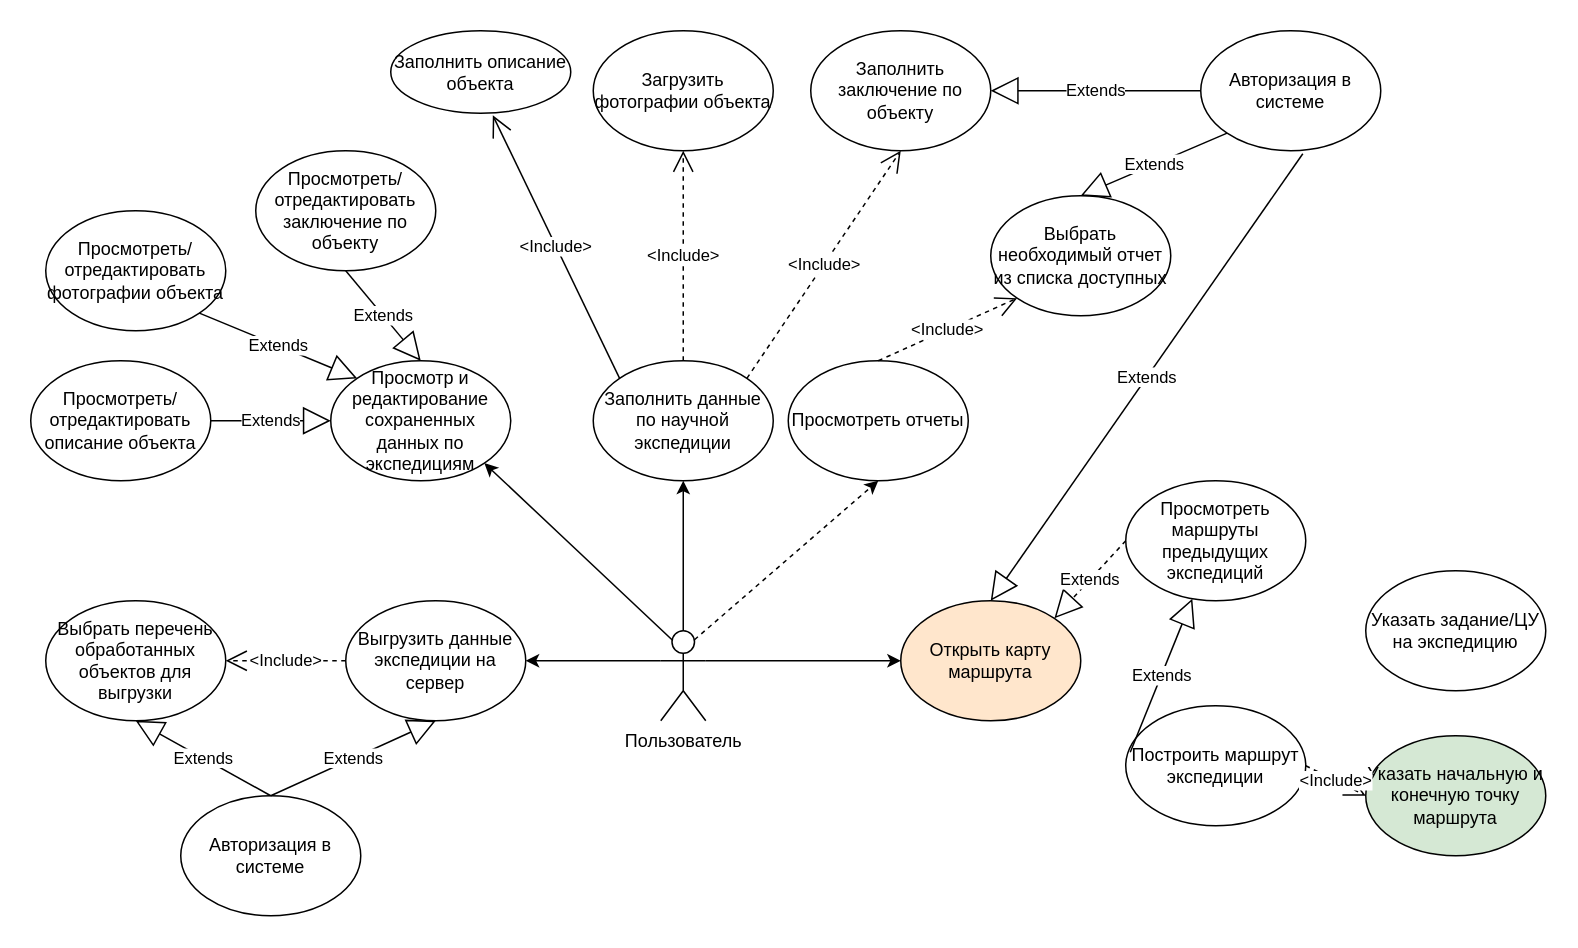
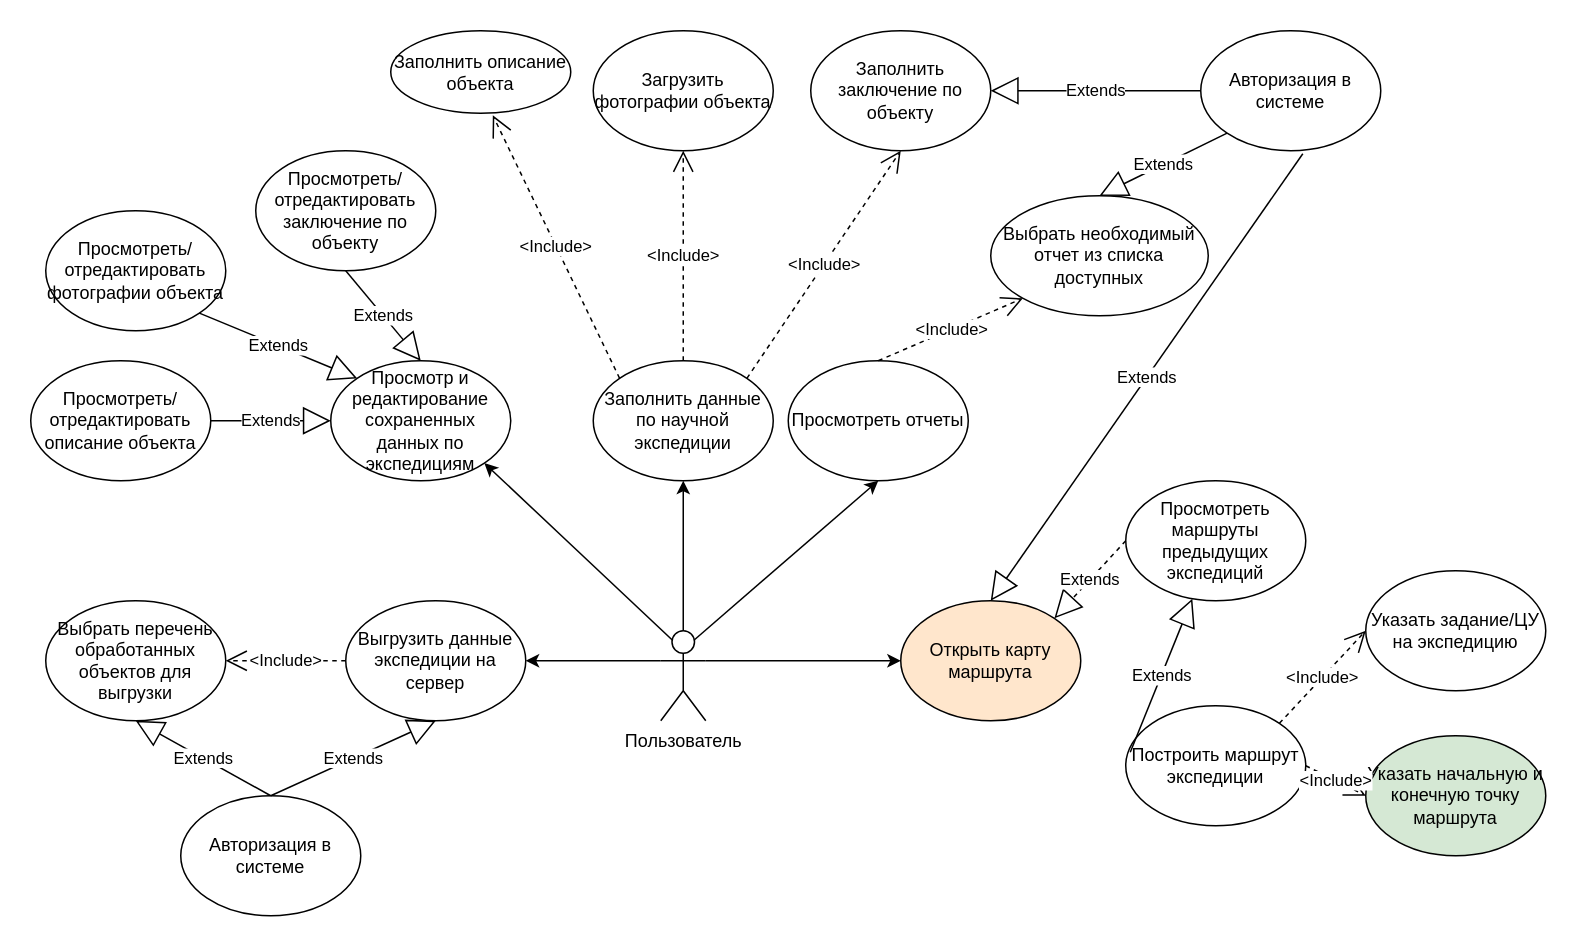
(1081, 256) -> (1100, 256)
(589, 315) -> (589, 315)
(783, 563) -> (783, 563)
none -> (1303, 698)
